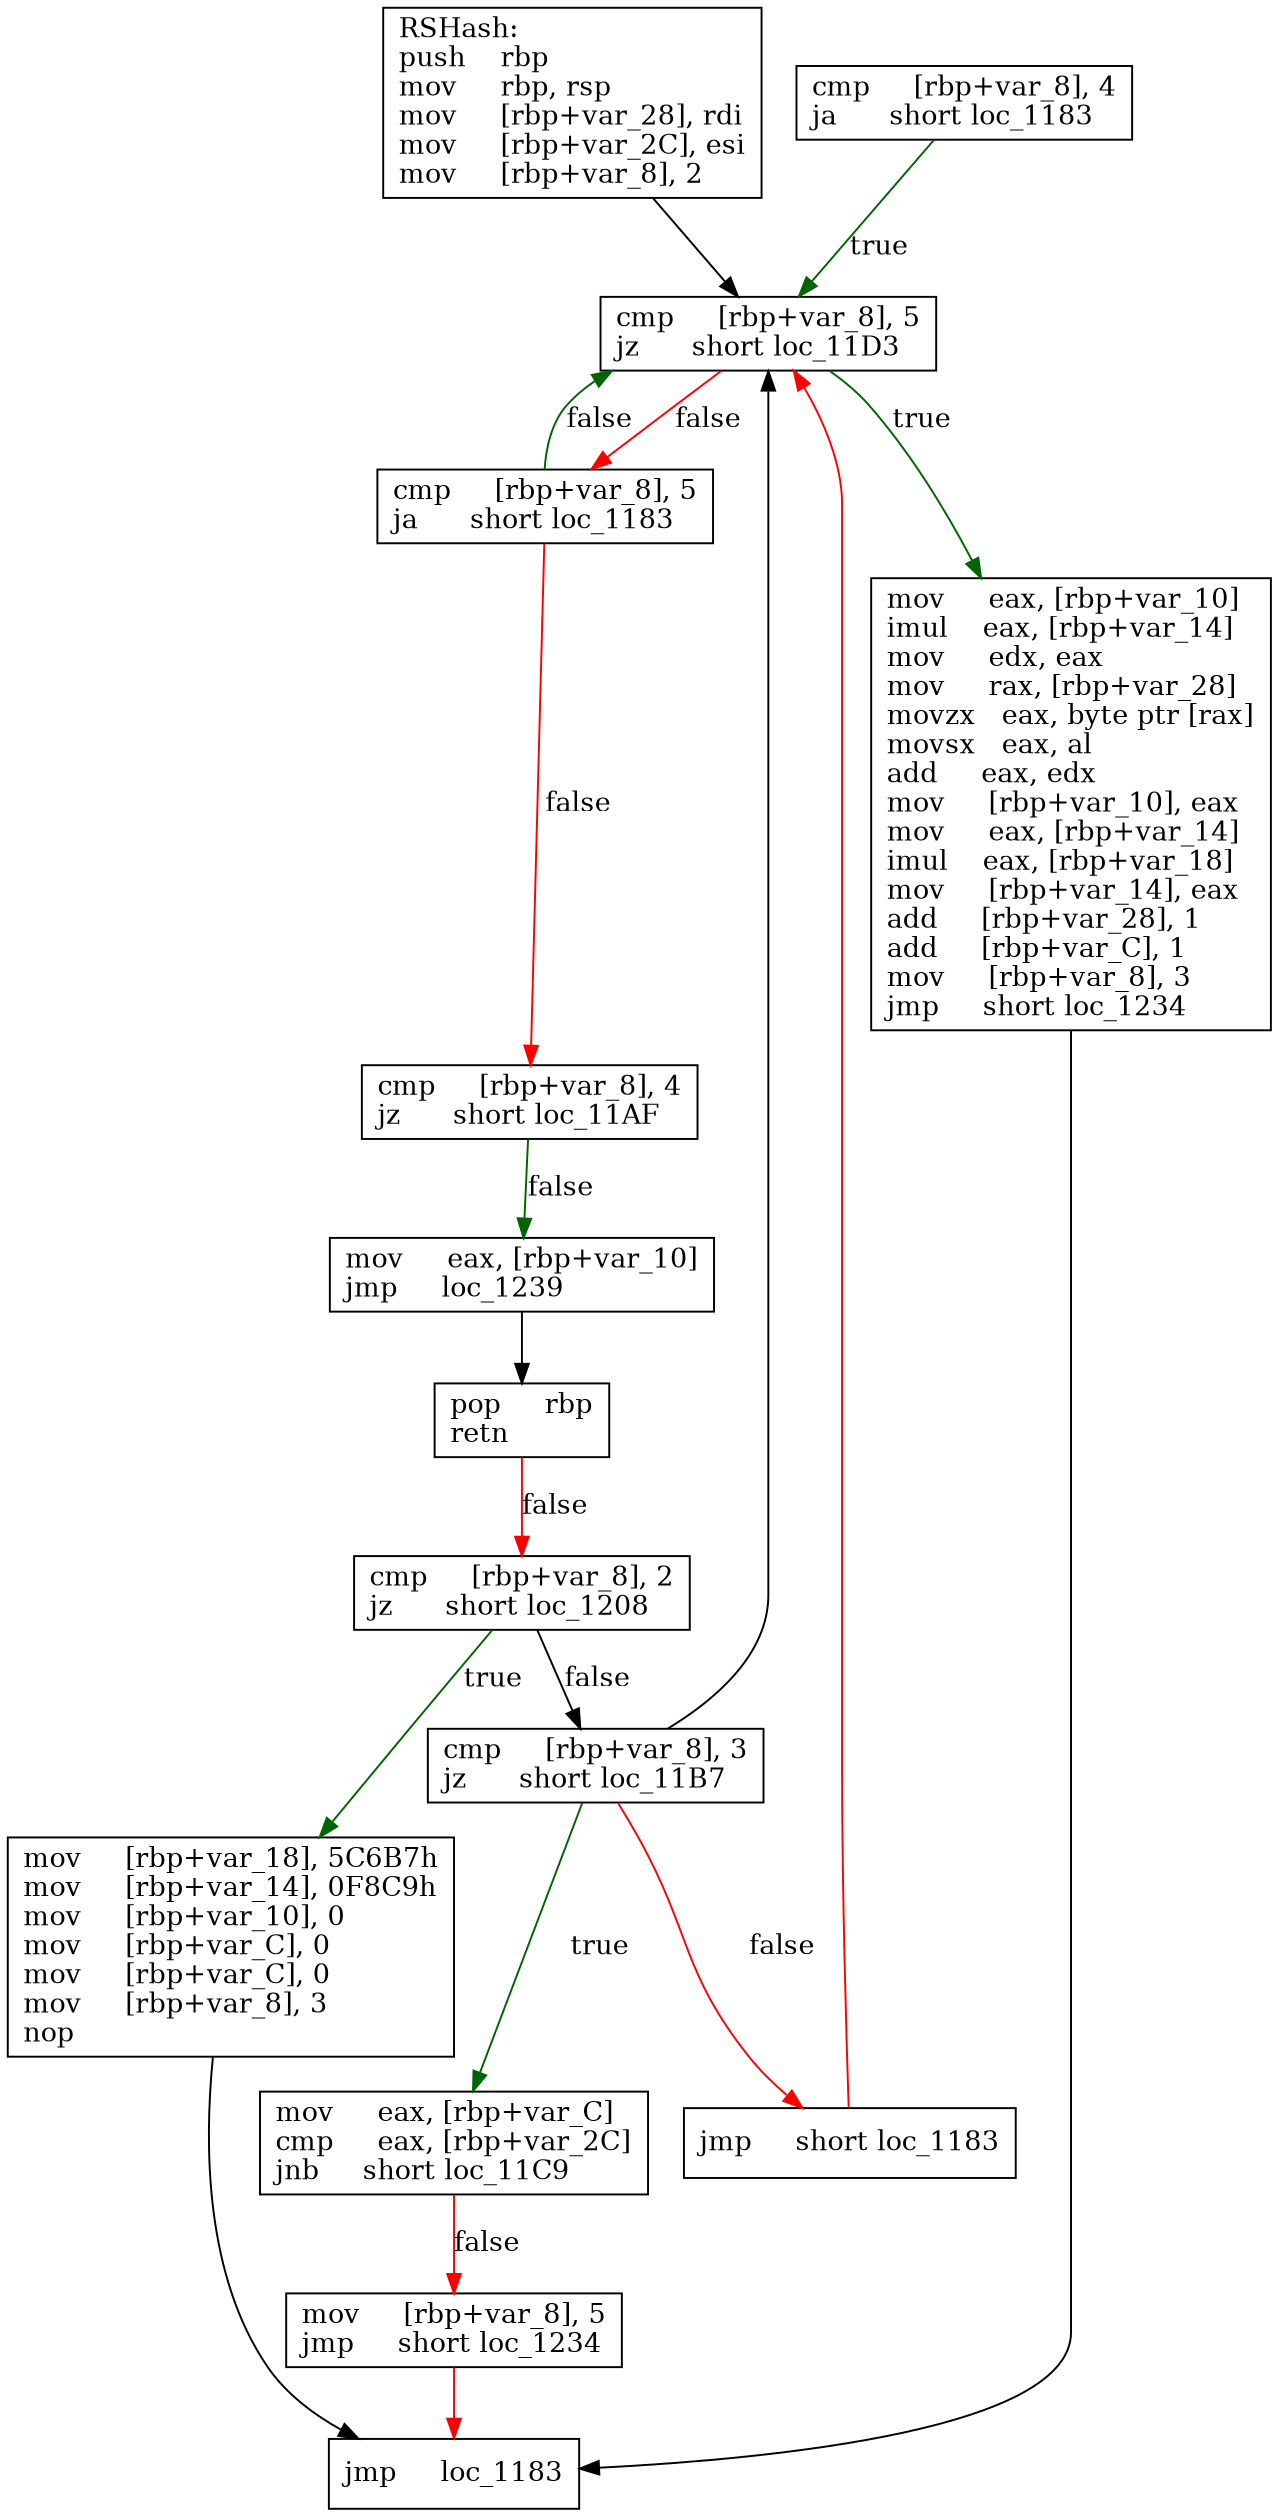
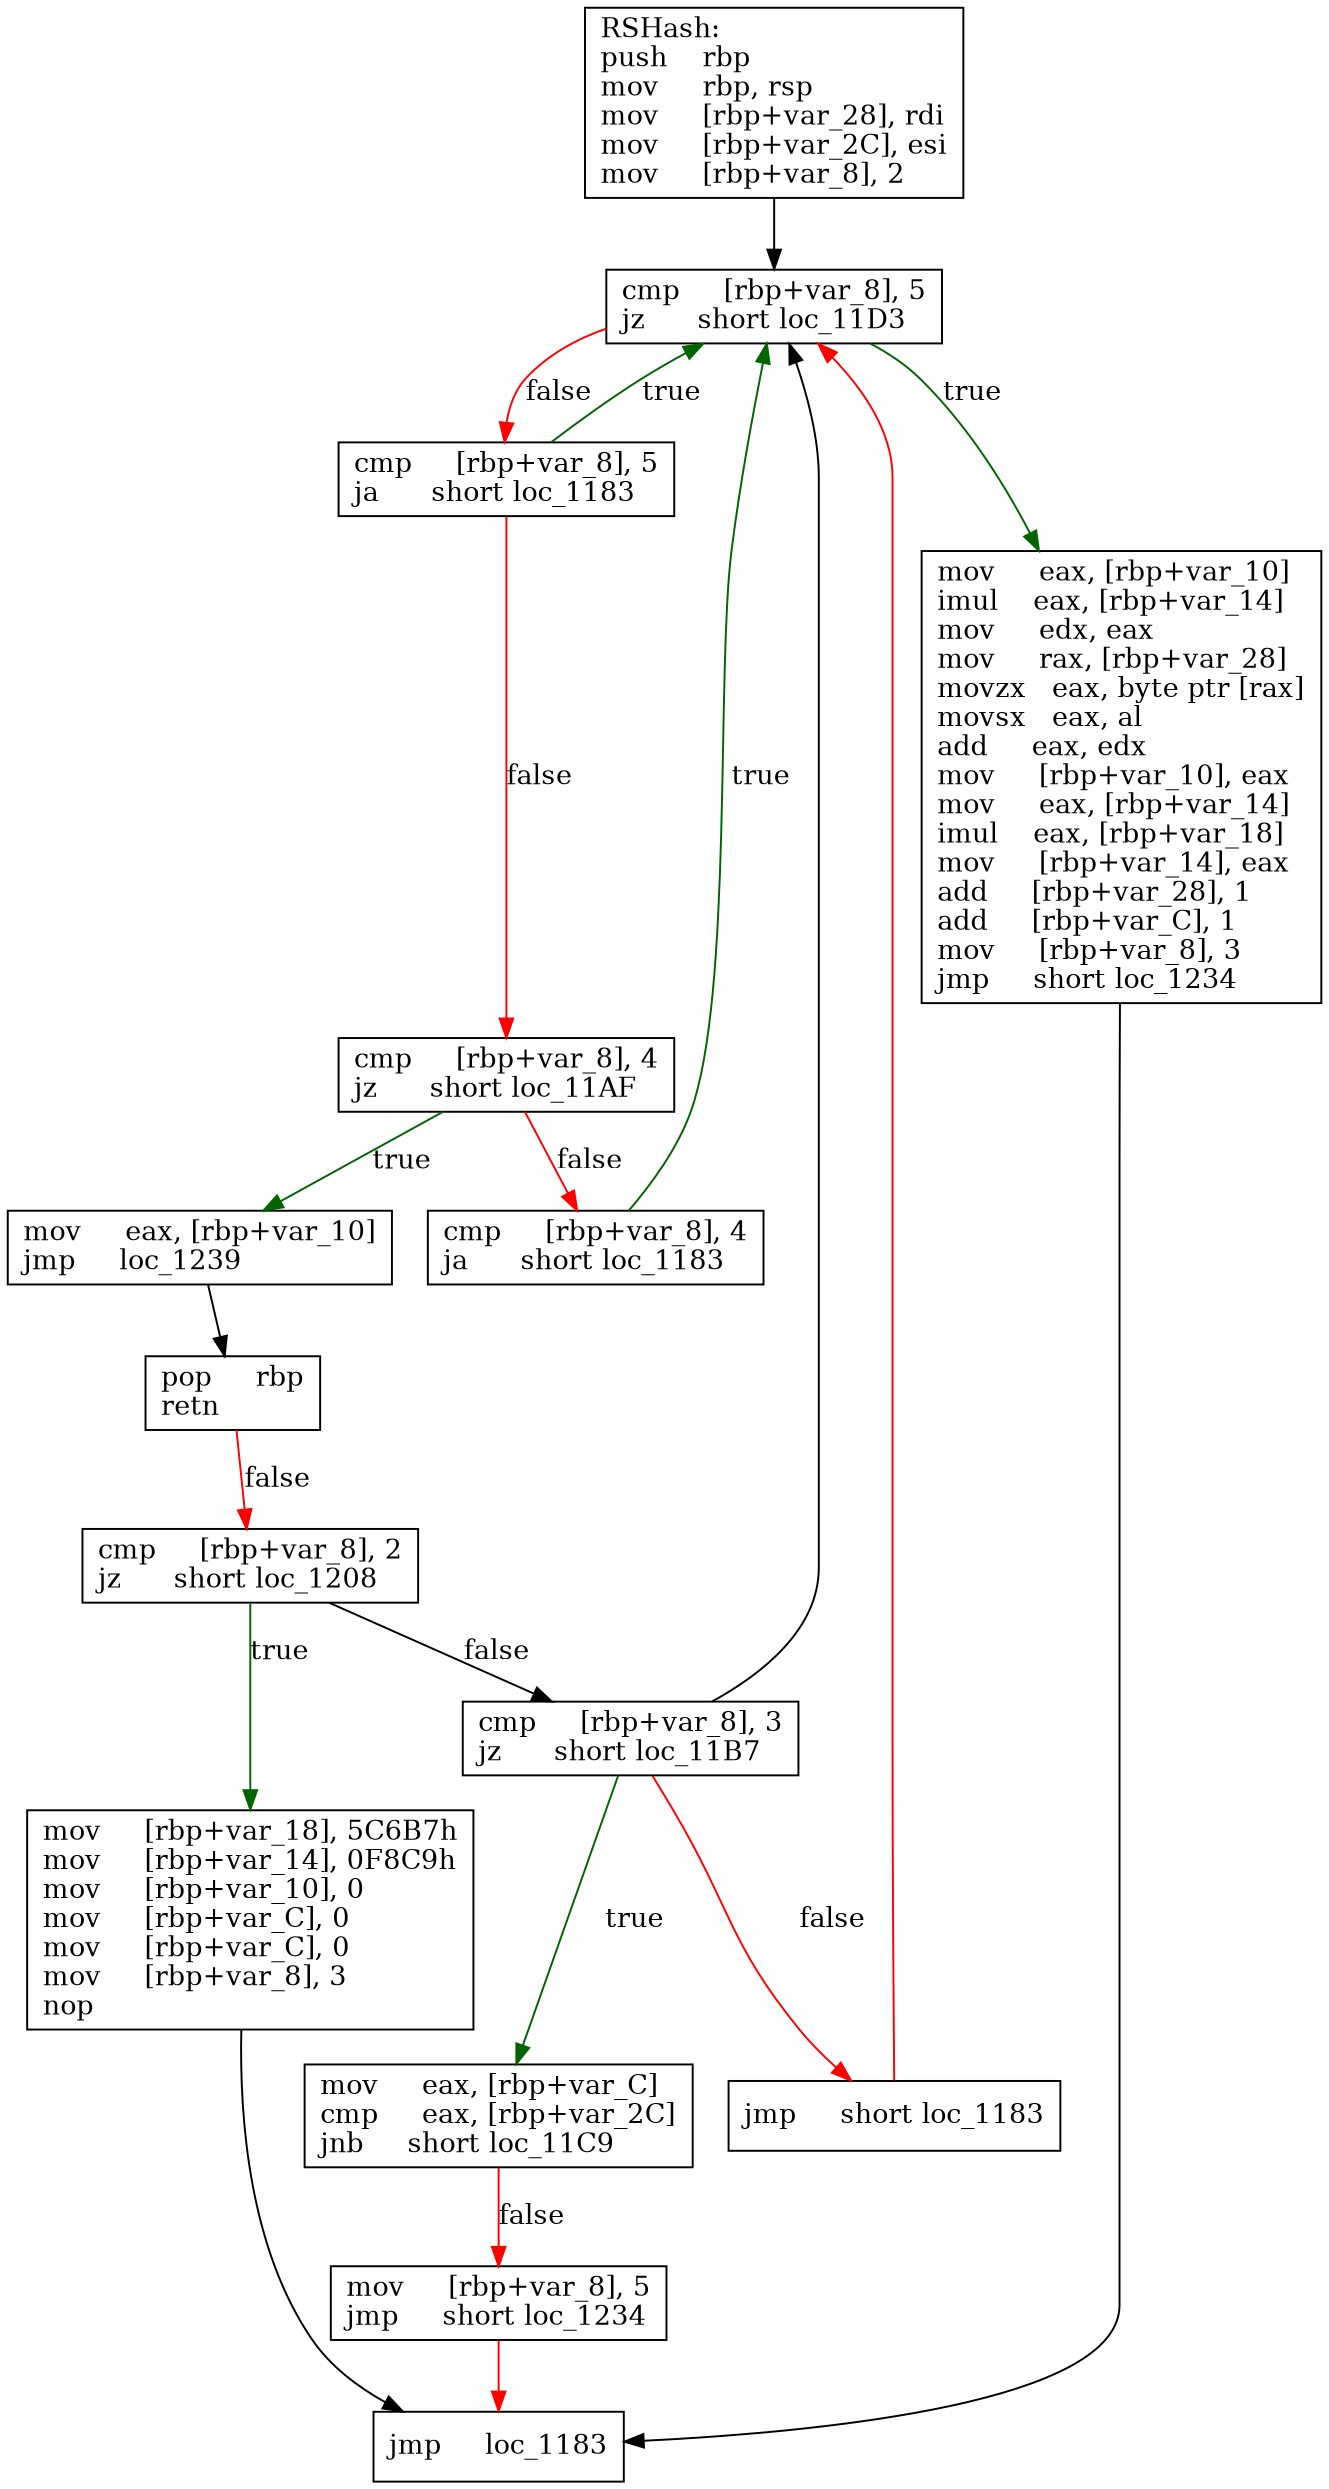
(600, 420) -> (672, 393)
none -> (546, 1153)
(561, 1188) -> (403, 1161)
